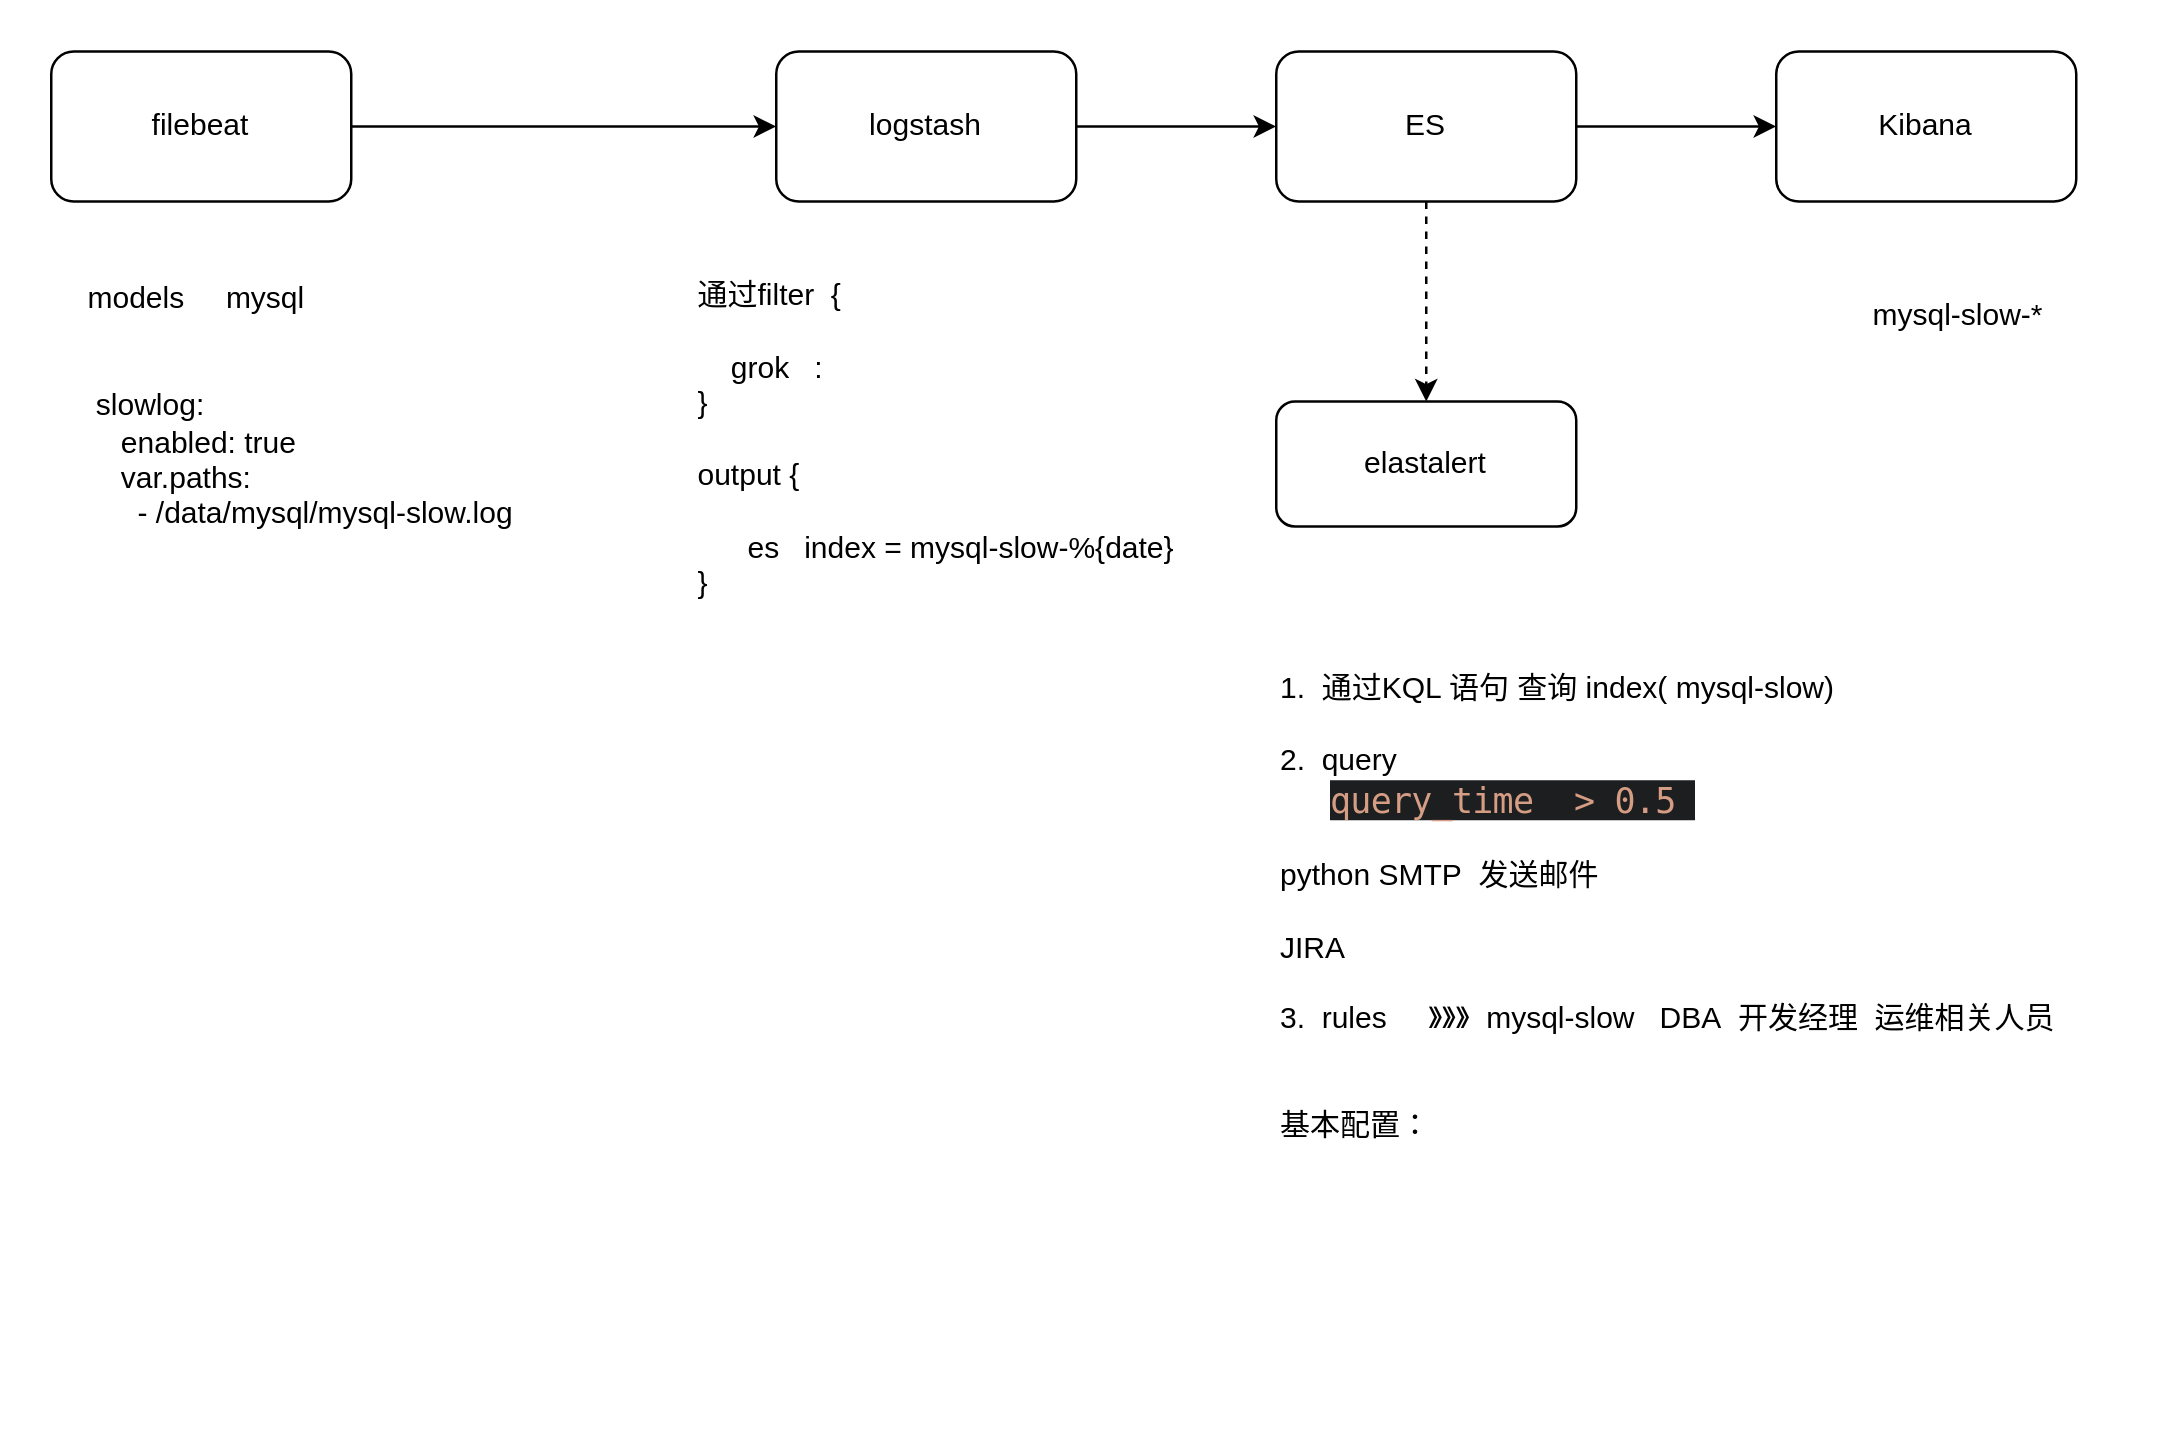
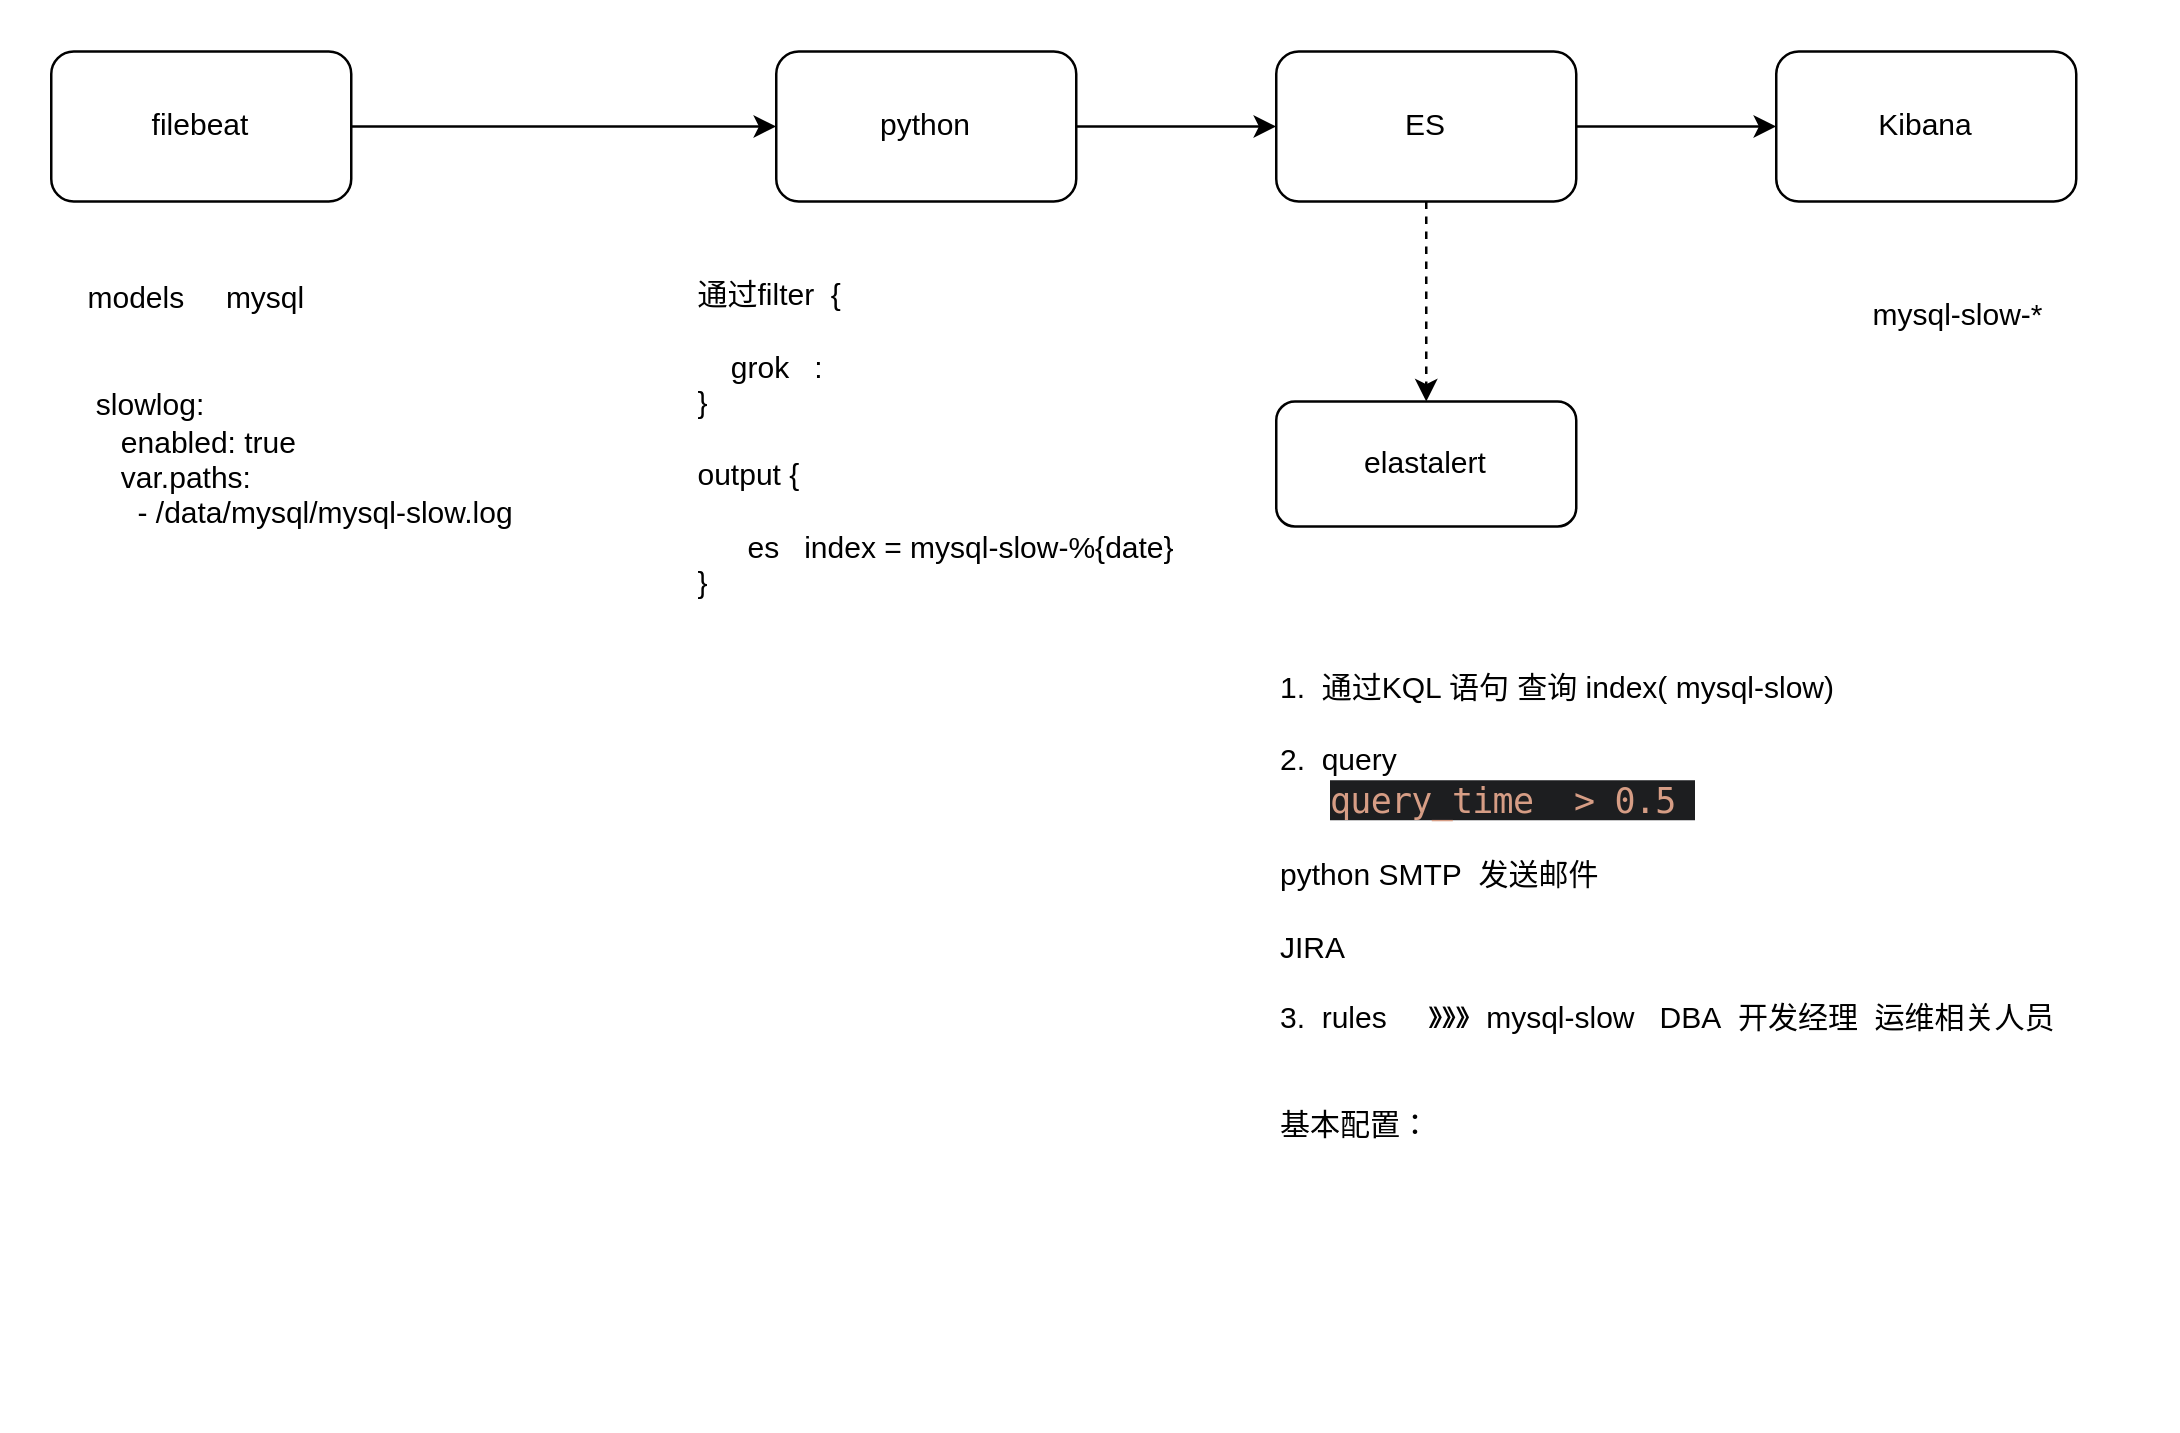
(926, 126) -> (926, 126)
